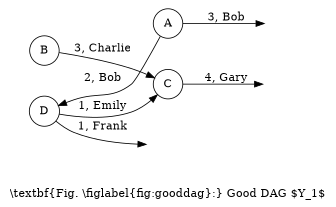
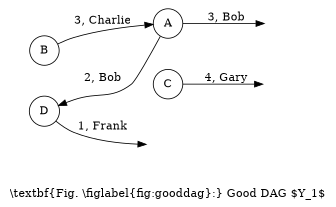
(104, 61) -> (101, 31)
(107, 117) -> none
